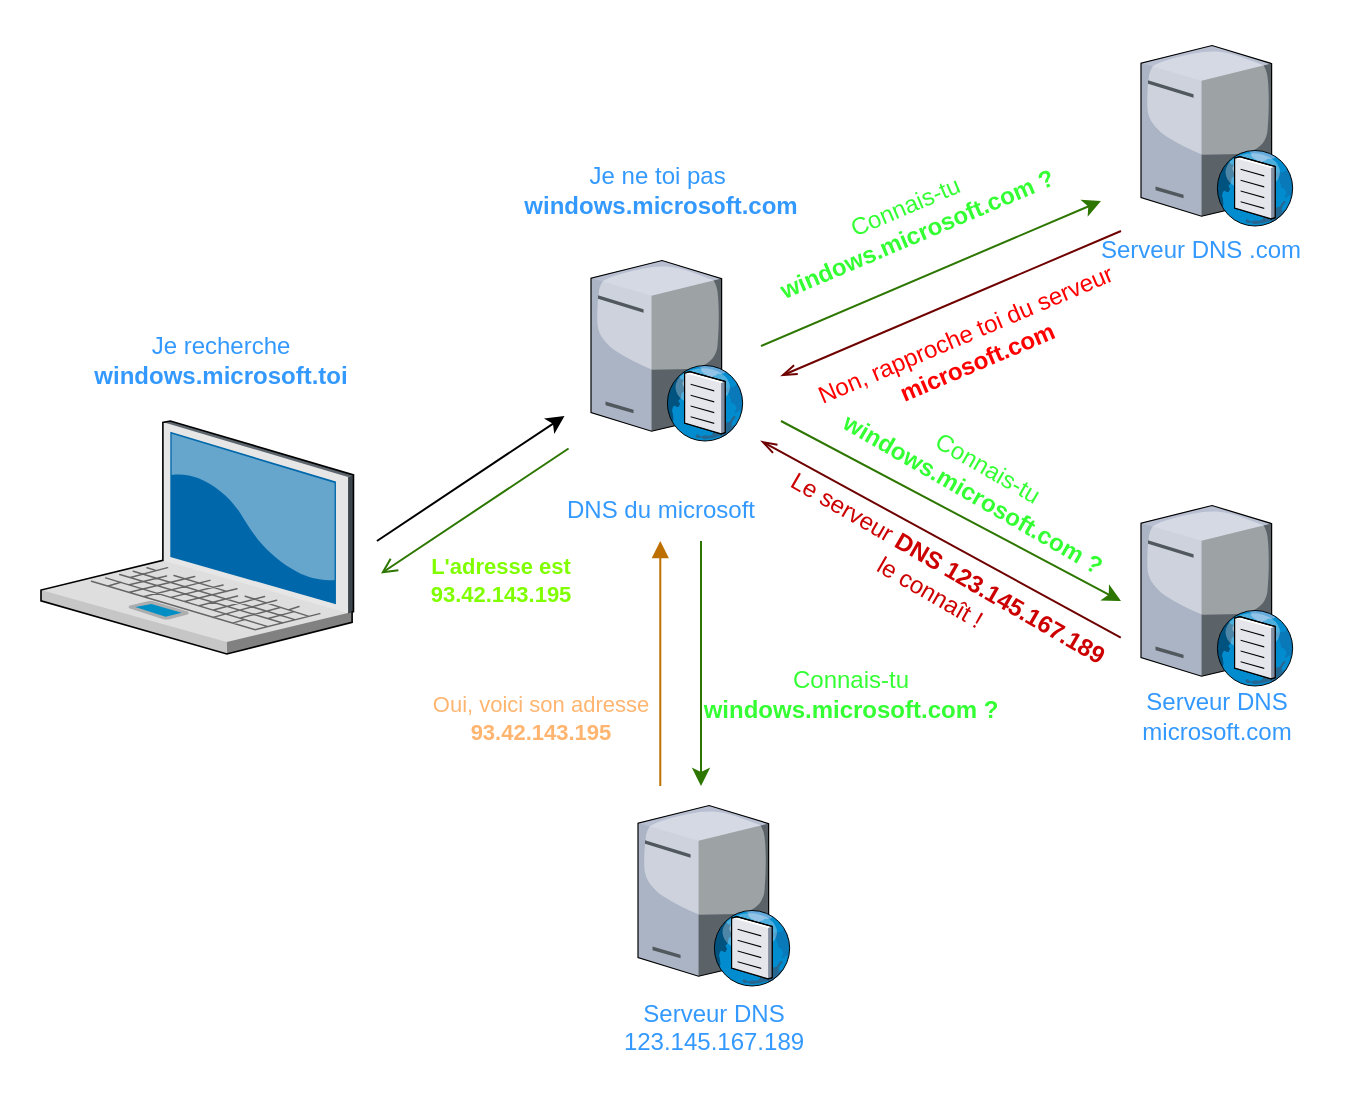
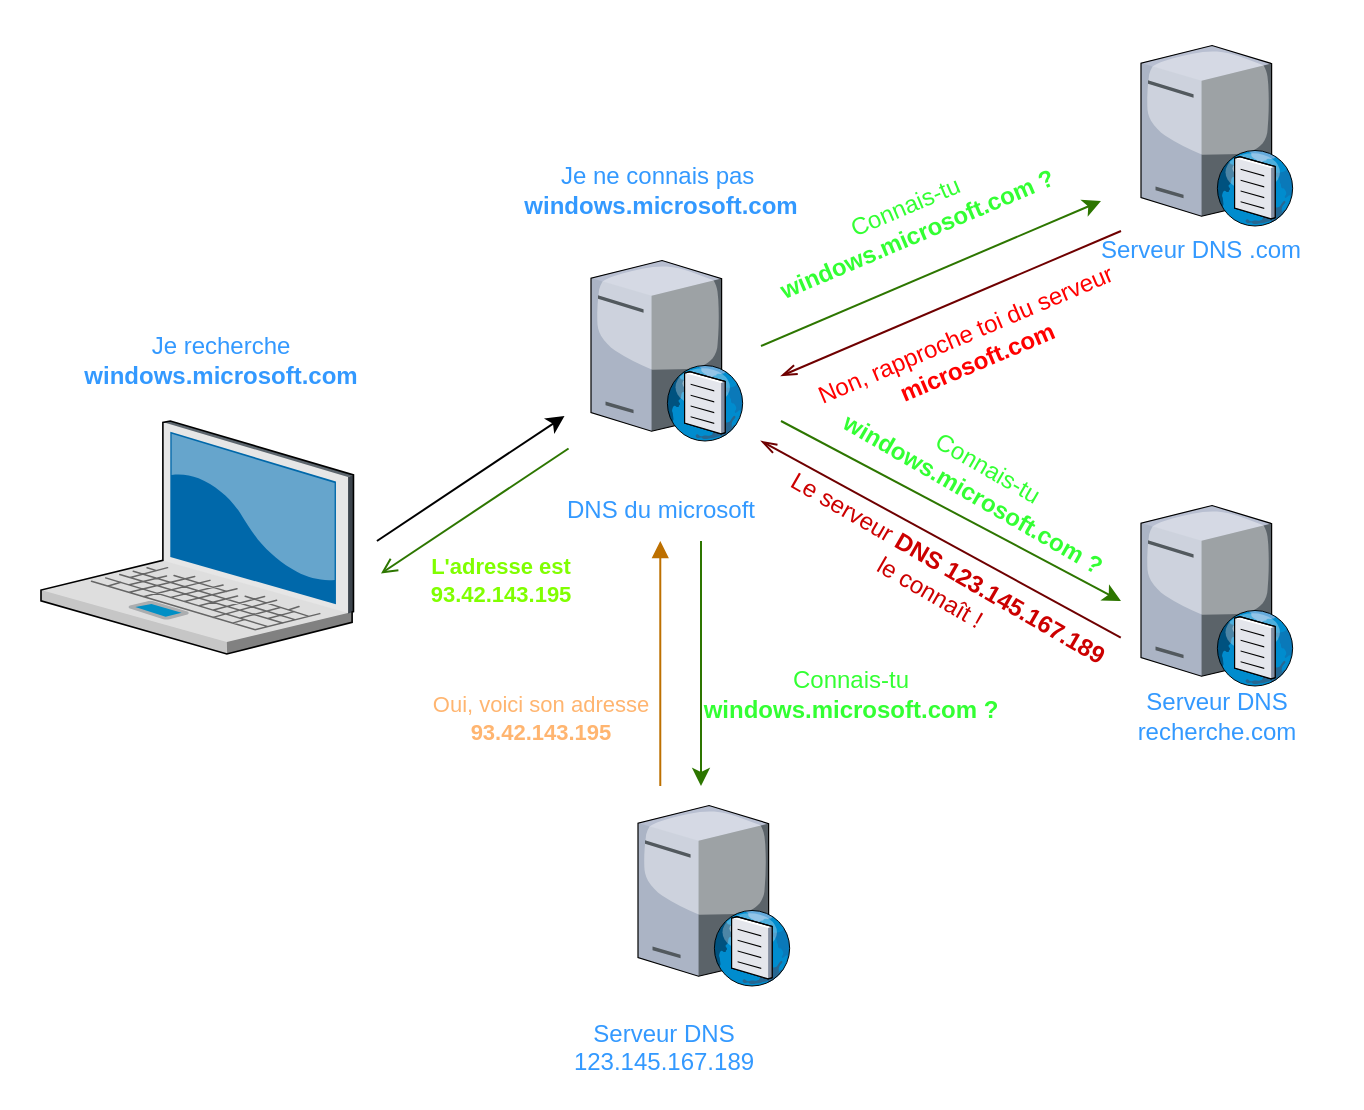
(662, 191) -> (662, 191)
(222, 361) -> (222, 361)
(1218, 717) -> (1218, 717)
(715, 1026) -> (665, 1046)
